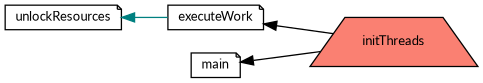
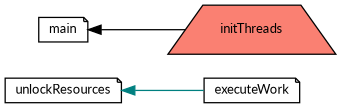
(305, 30) -> none
